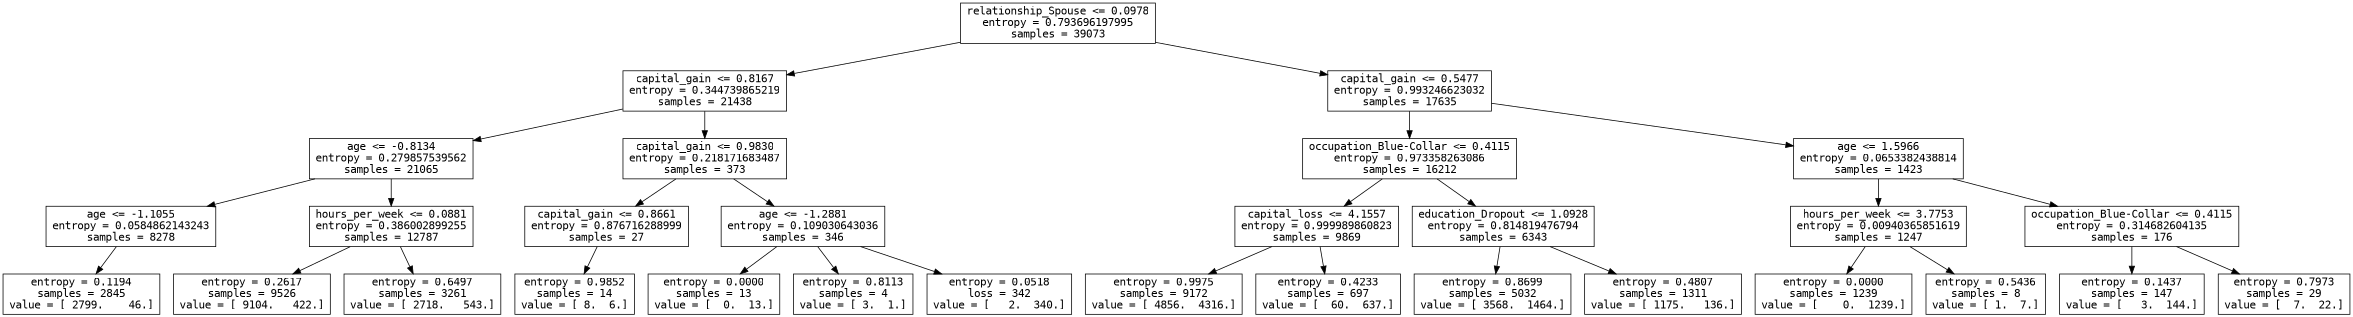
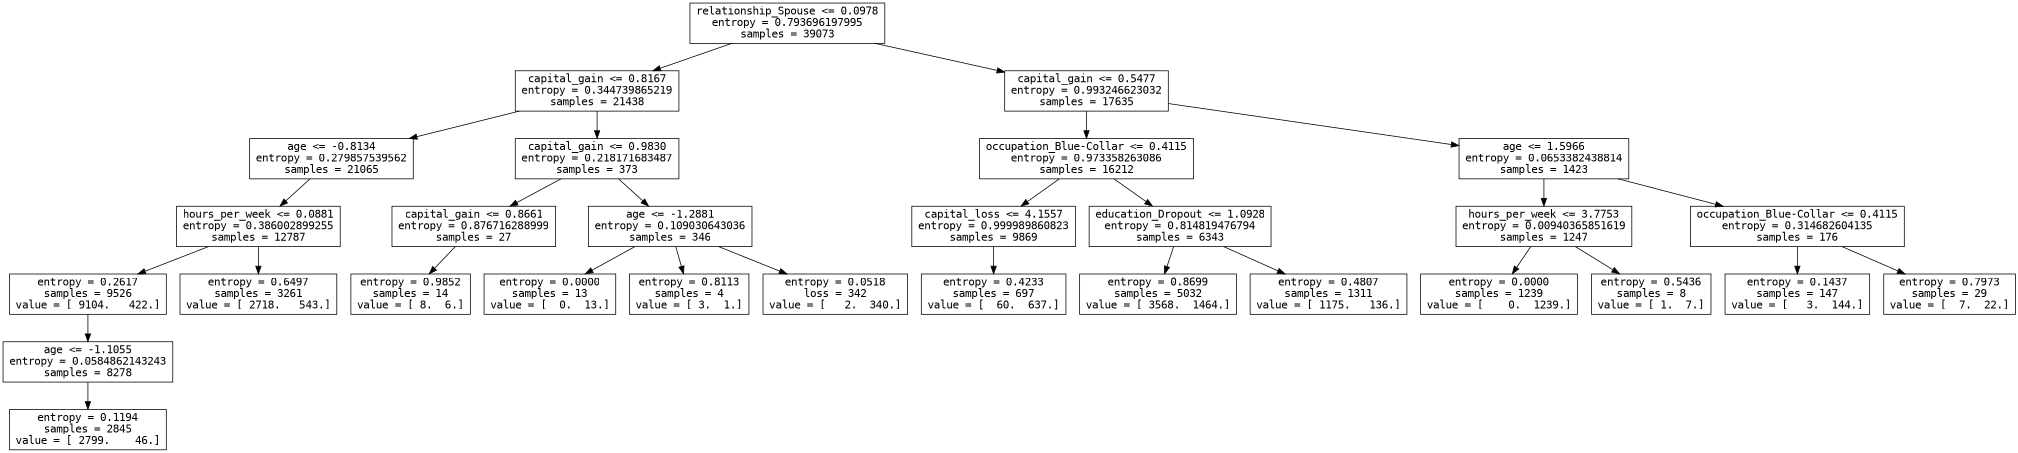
(265, 192) -> (88, 324)
(1164, 294) -> none
